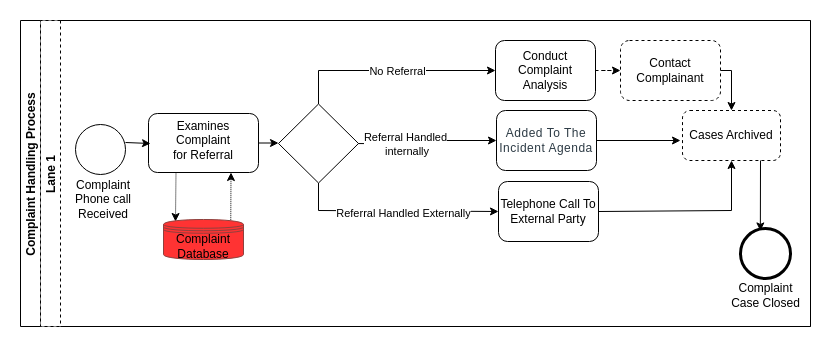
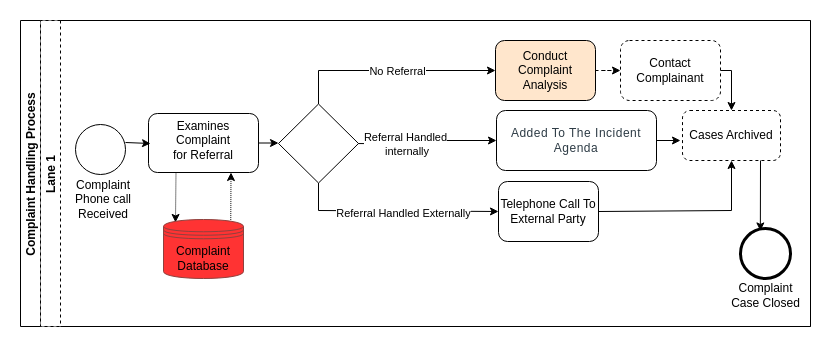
(546, 71) -> (546, 71)
(547, 141) -> (577, 141)
(204, 240) -> (204, 249)
